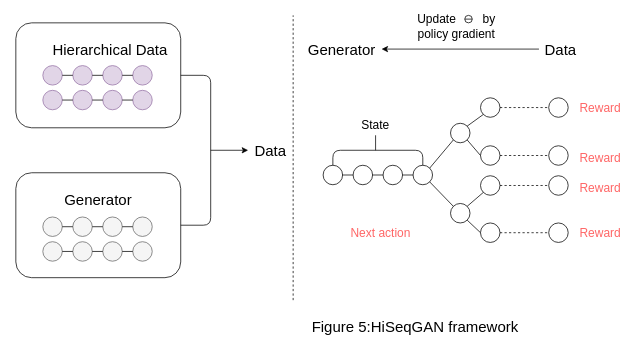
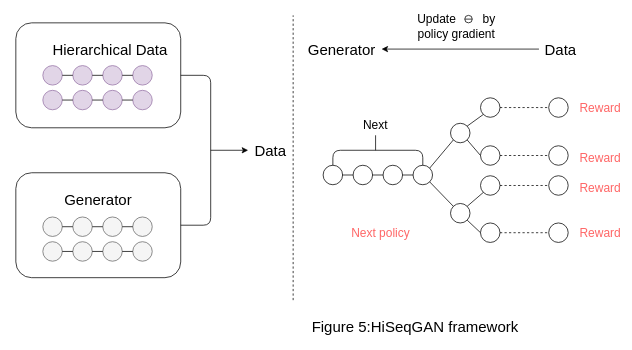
(375, 125) -> (375, 125)
(381, 233) -> (381, 233)
